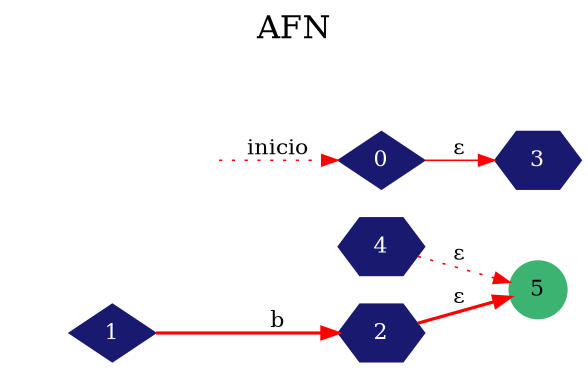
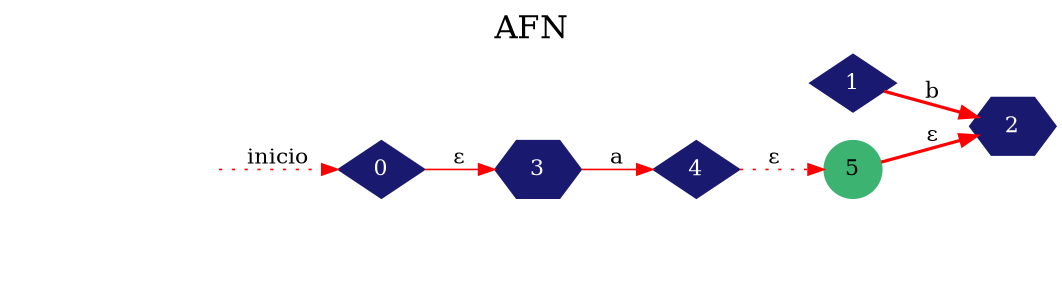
none -> (609, 169)
(381, 247) -> (696, 169)
(456, 312) -> (921, 151)
